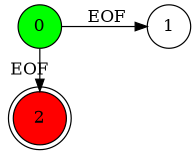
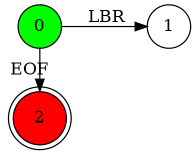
(107, 18) -> (107, 18)
